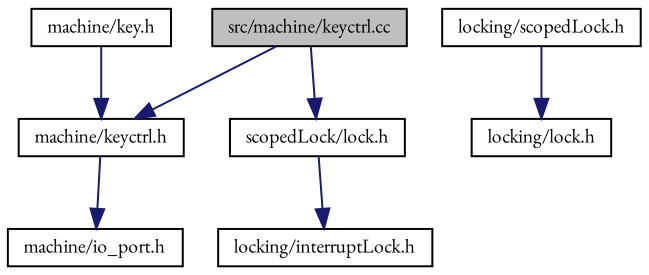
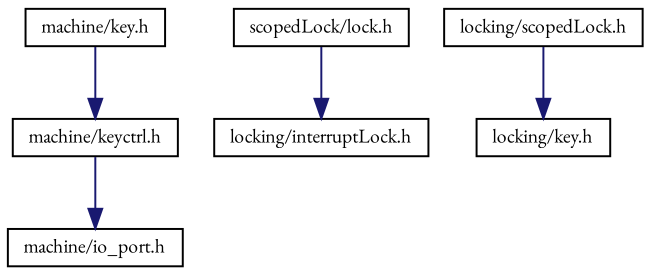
(310, 28) -> none
(541, 138) -> (543, 138)
